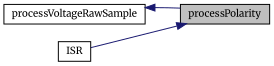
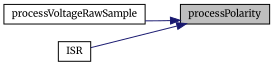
(168, 8) -> (158, 21)
